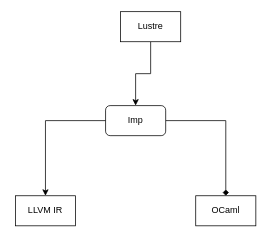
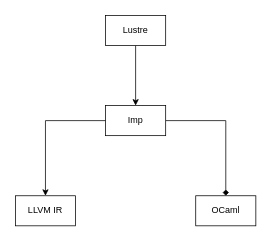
(150, 27) -> (135, 30)
(135, 120) -> (135, 120)
